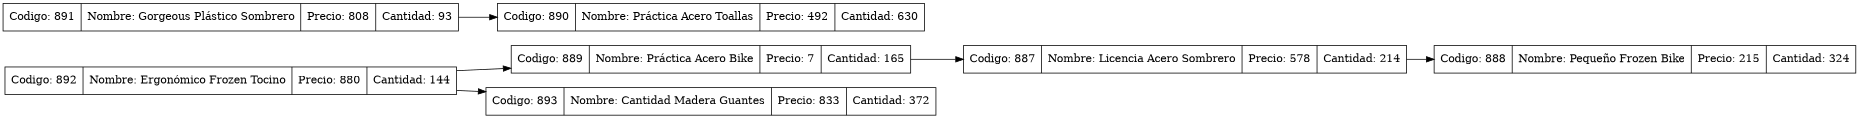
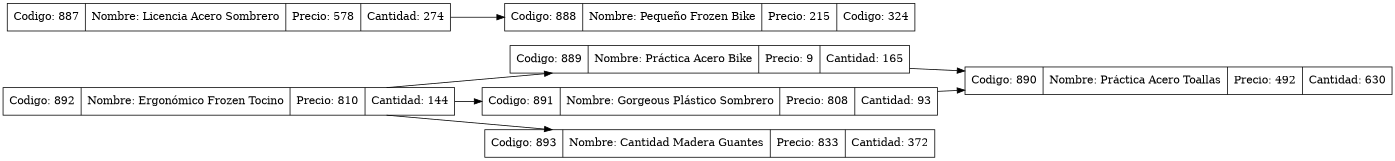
(791, 59) -> (789, 59)
(933, 59) -> (933, 70)
(1362, 59) -> (406, 17)
(1811, 59) -> (876, 17)
(329, 80) -> (328, 101)
none -> (465, 101)
